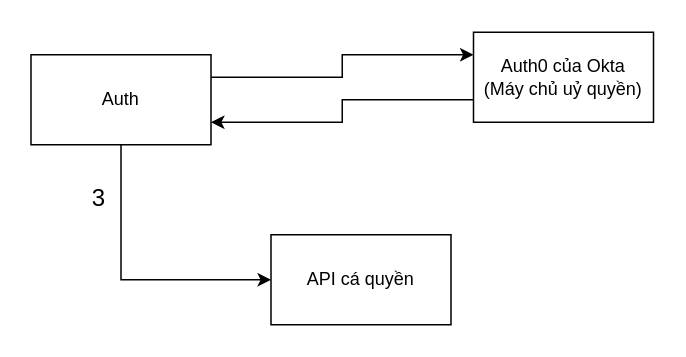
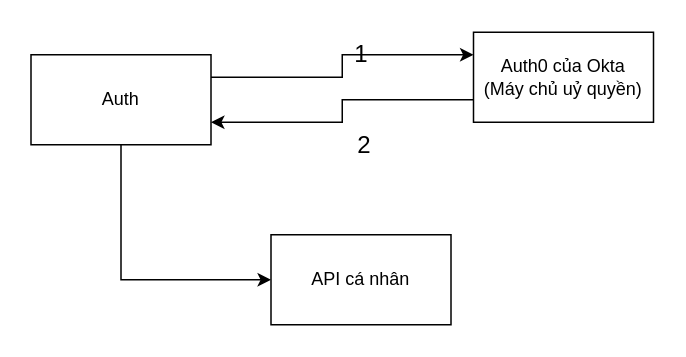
none -> (361, 53)
none -> (364, 145)
(98, 197) -> none
(361, 280) -> (361, 280)
